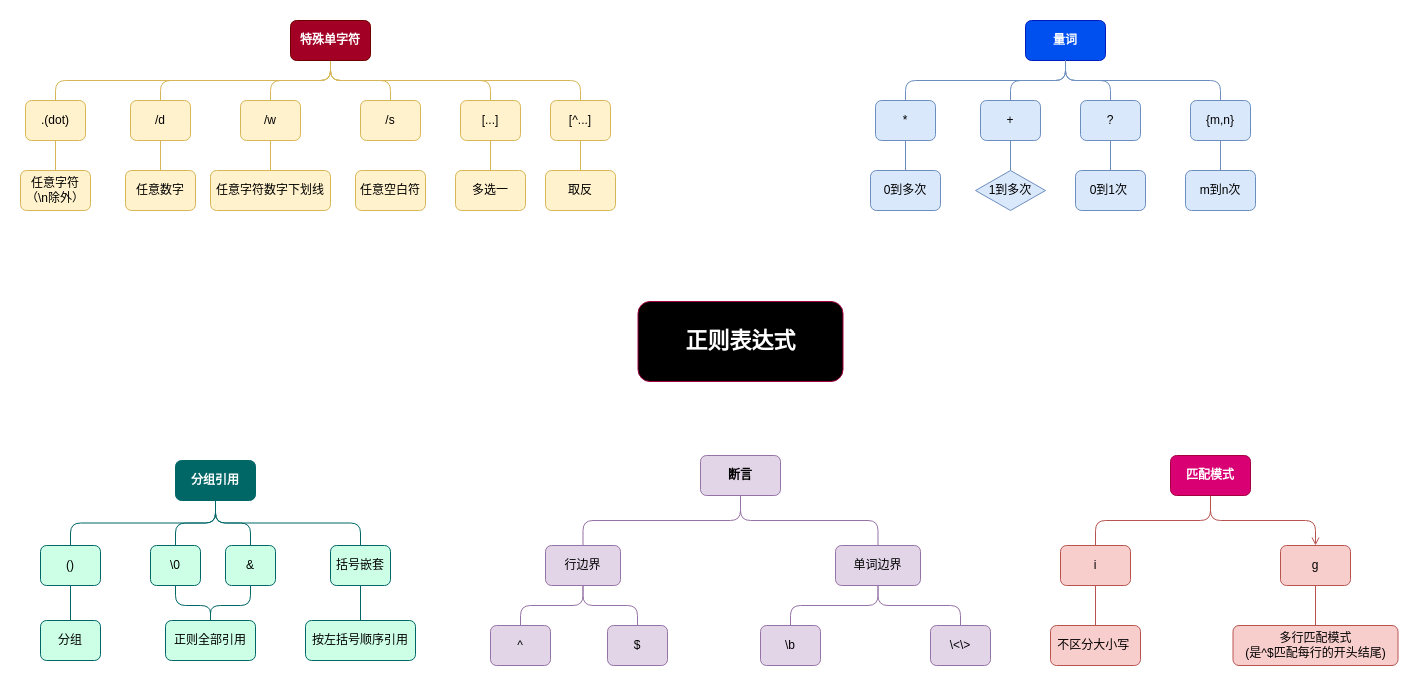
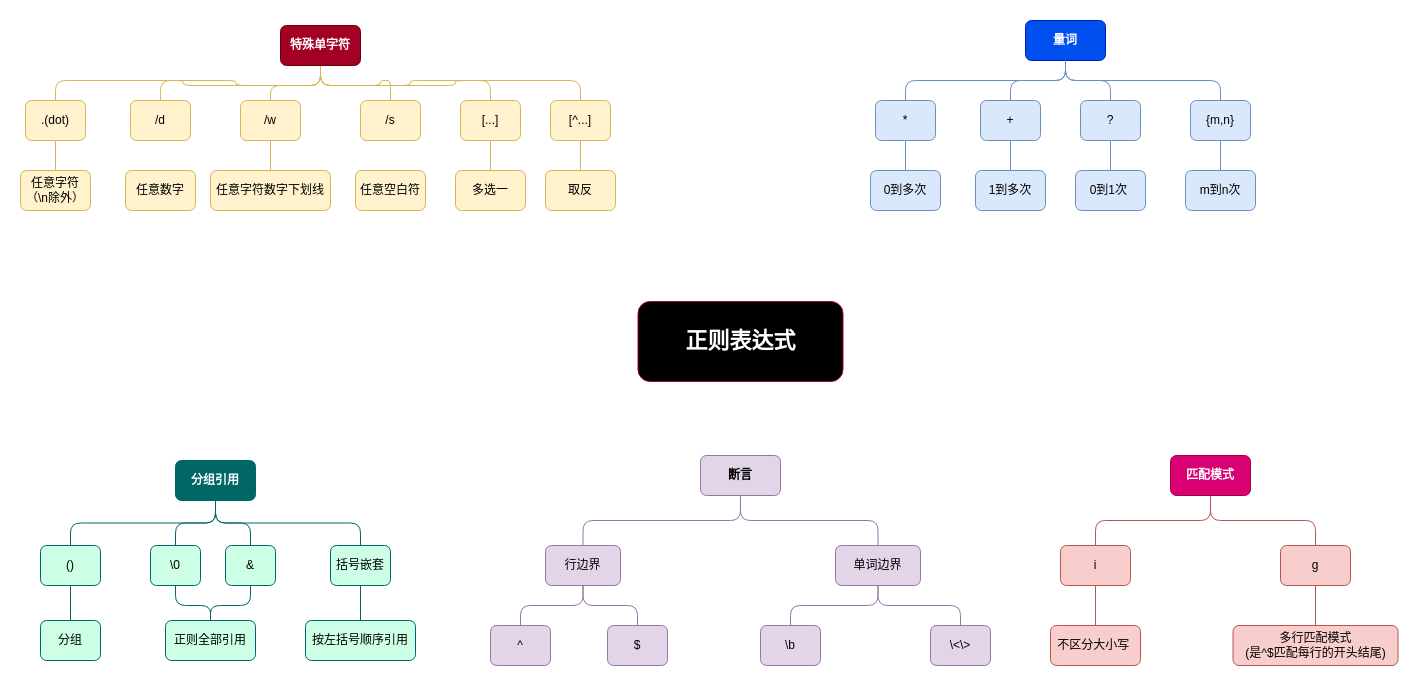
(331, 41) -> (321, 46)
(161, 156) -> none
(1011, 191) -> (1011, 191)
(1316, 539) -> (1316, 540)
